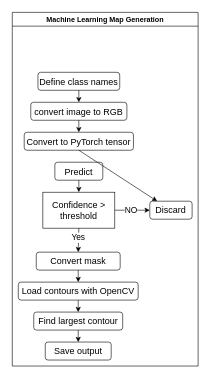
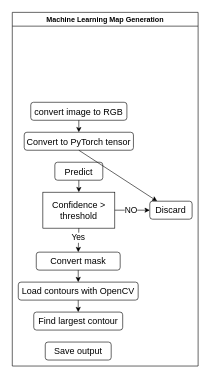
(79, 81) -> none
(79, 95) -> none
(78, 336) -> none
